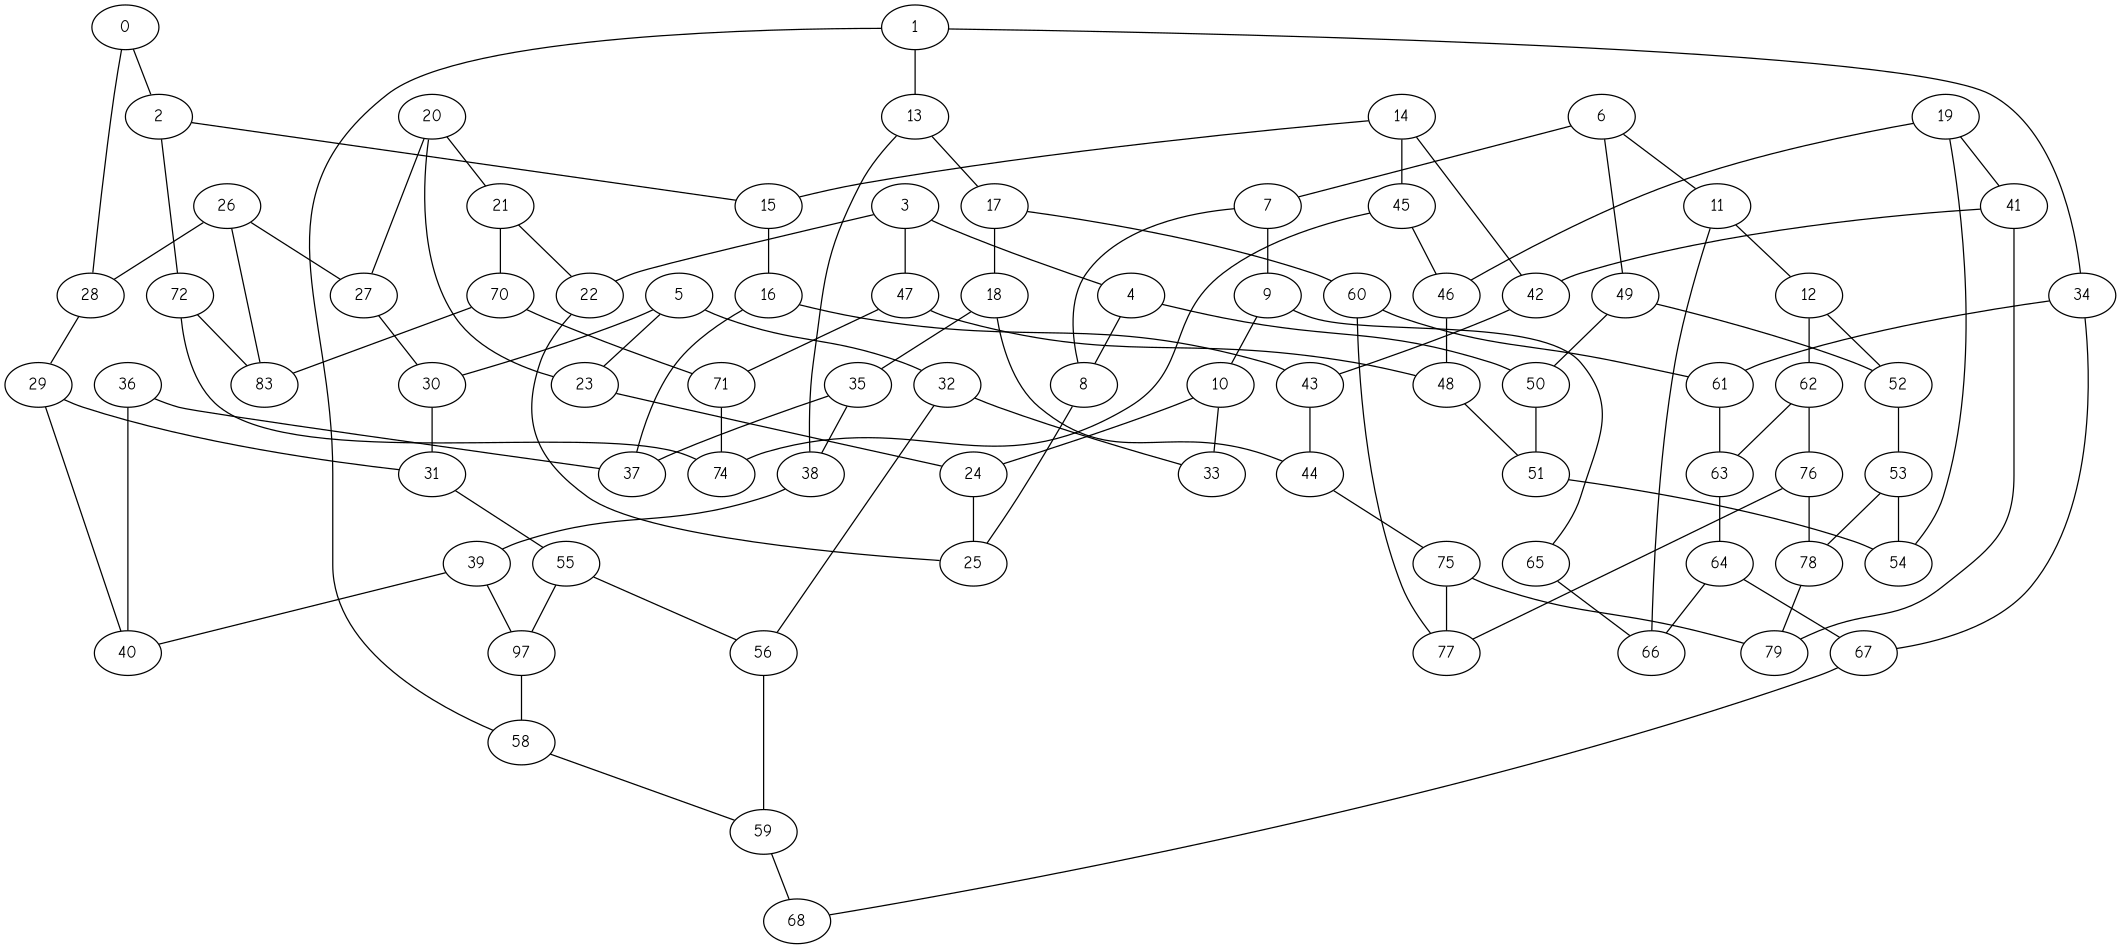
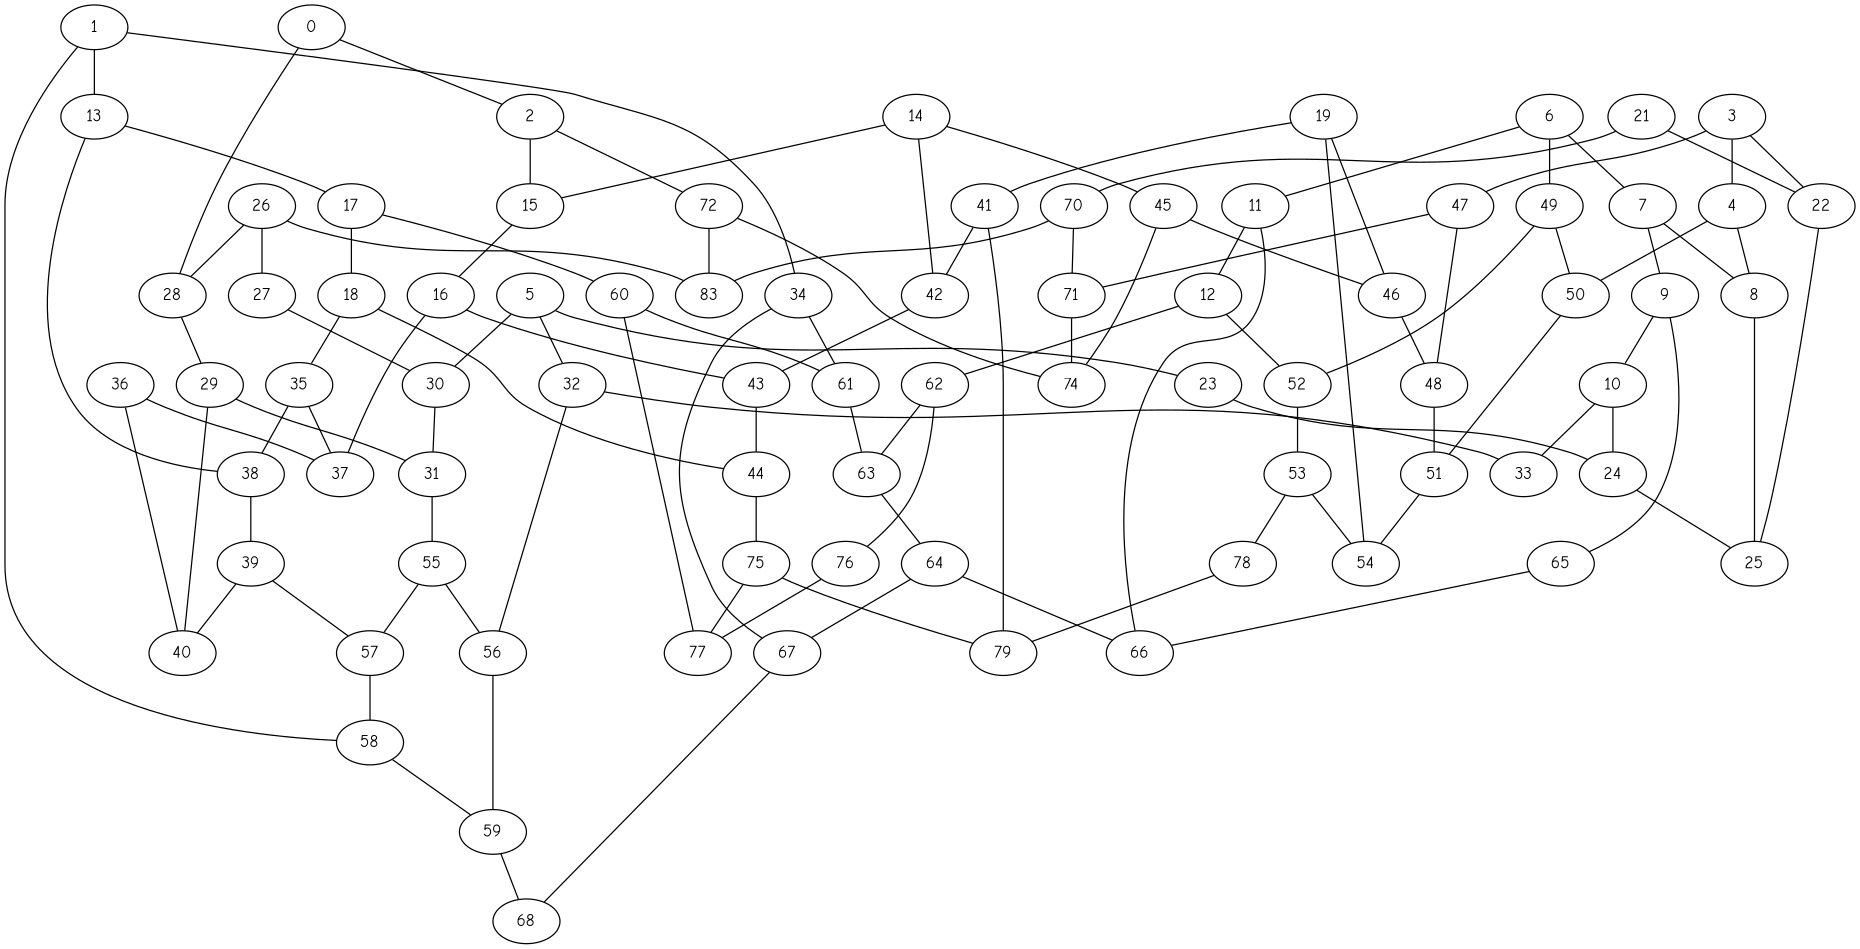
(432, 117) -> none
(1809, 519) -> none
(522, 653) -> (370, 653)
